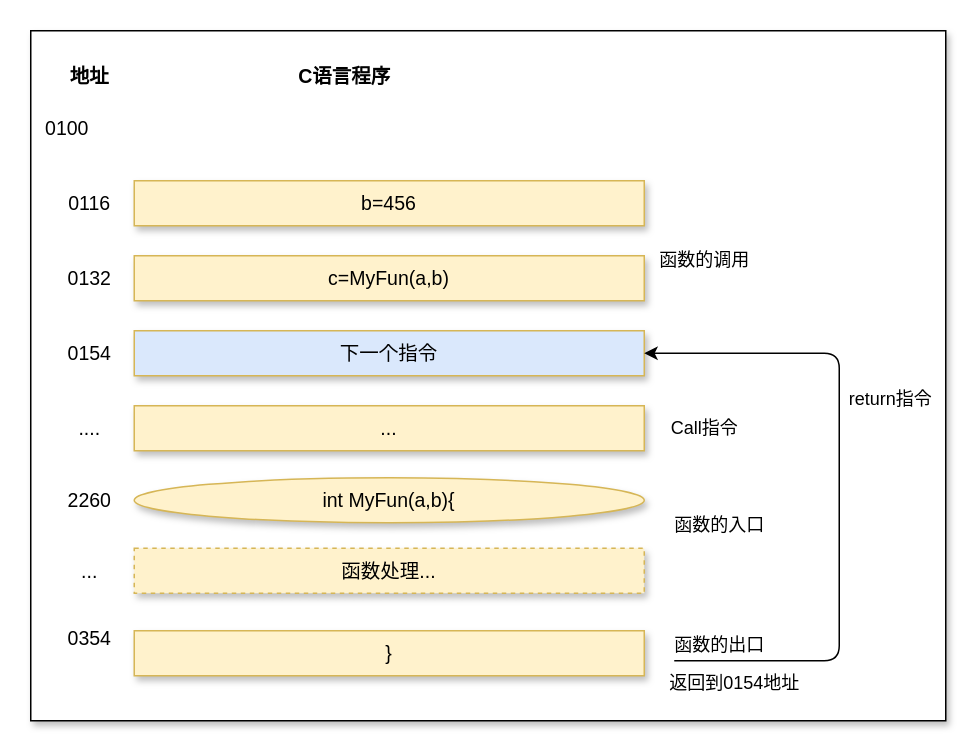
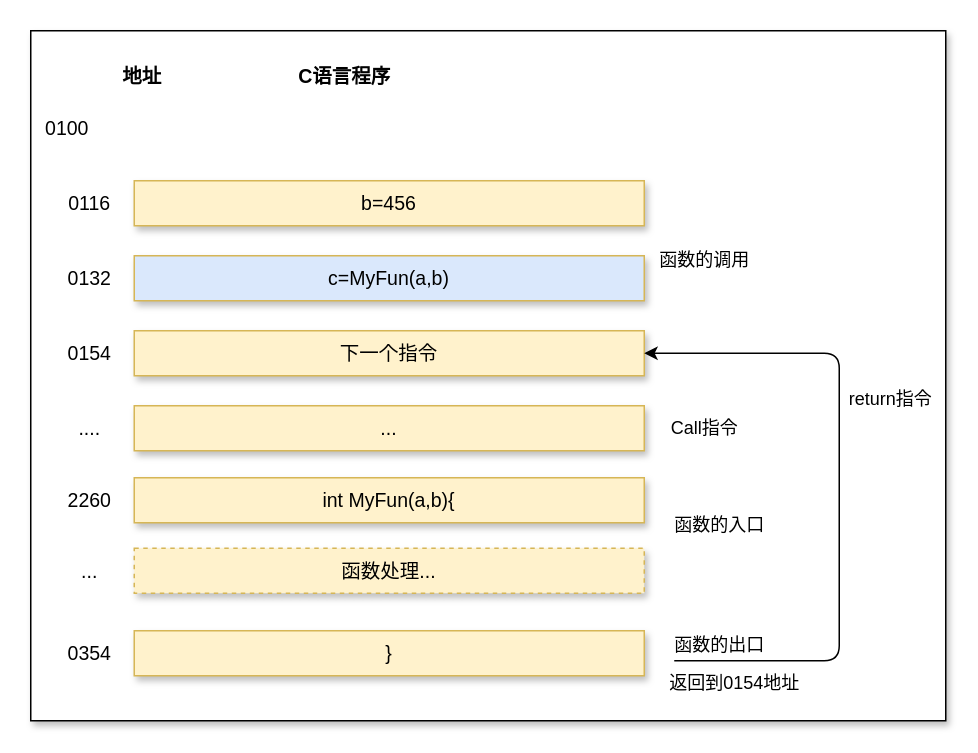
(89, 76) -> (142, 76)
(389, 278) -> (389, 278)
(389, 353) -> (389, 353)
(389, 500) -> (389, 500)
(89, 638) -> (89, 653)
